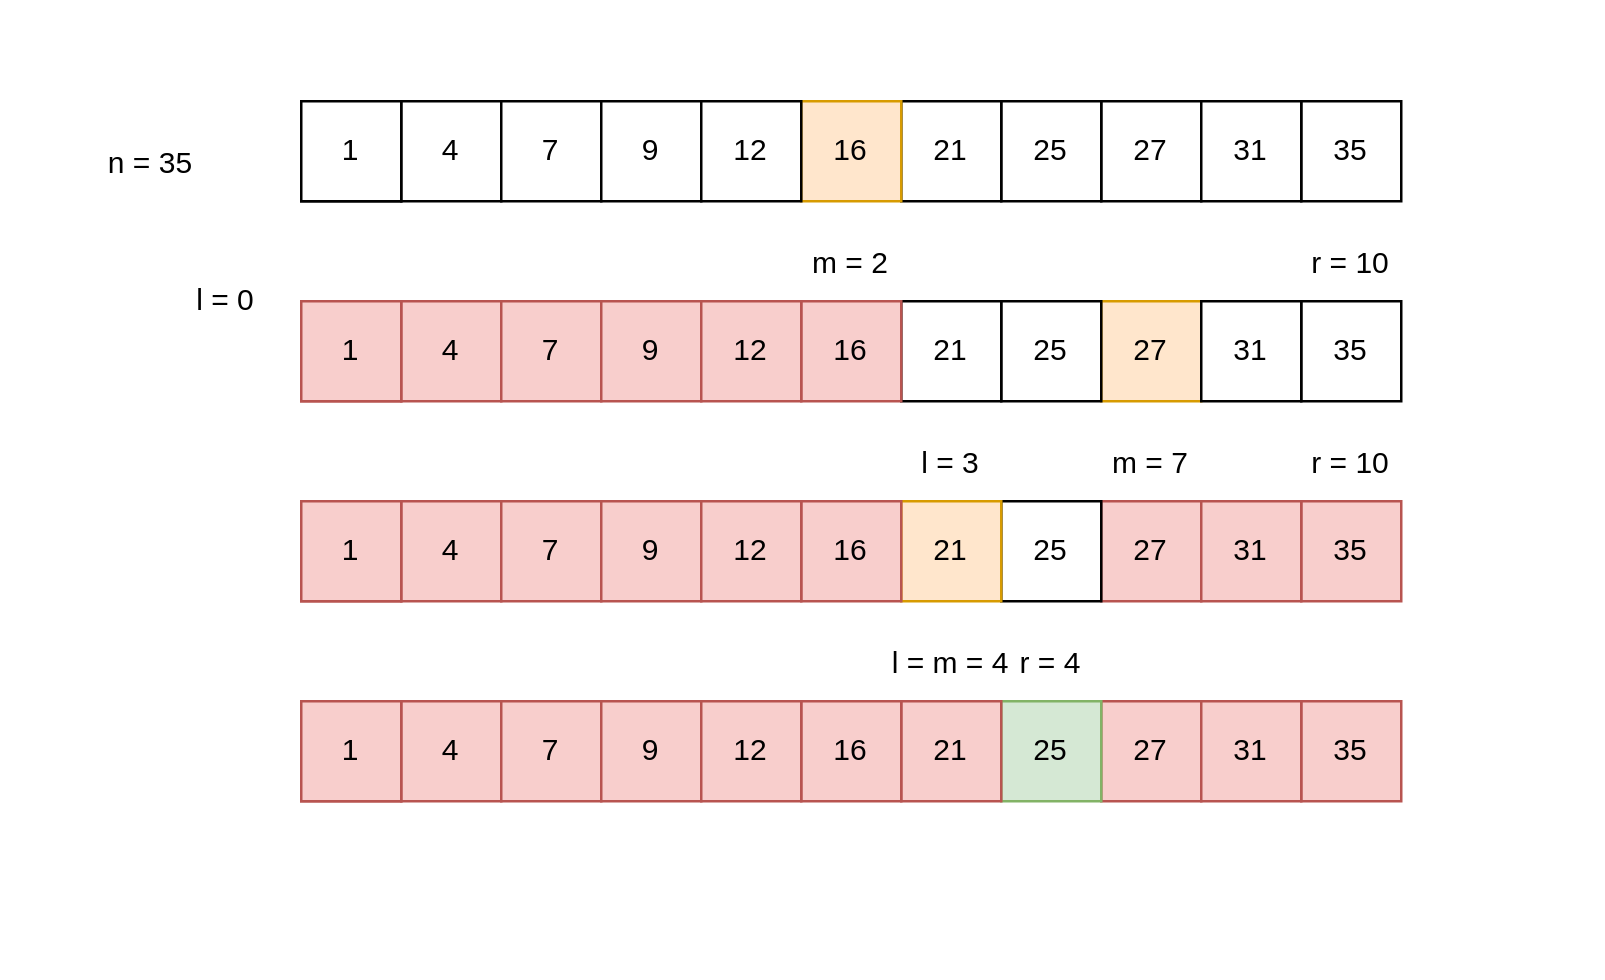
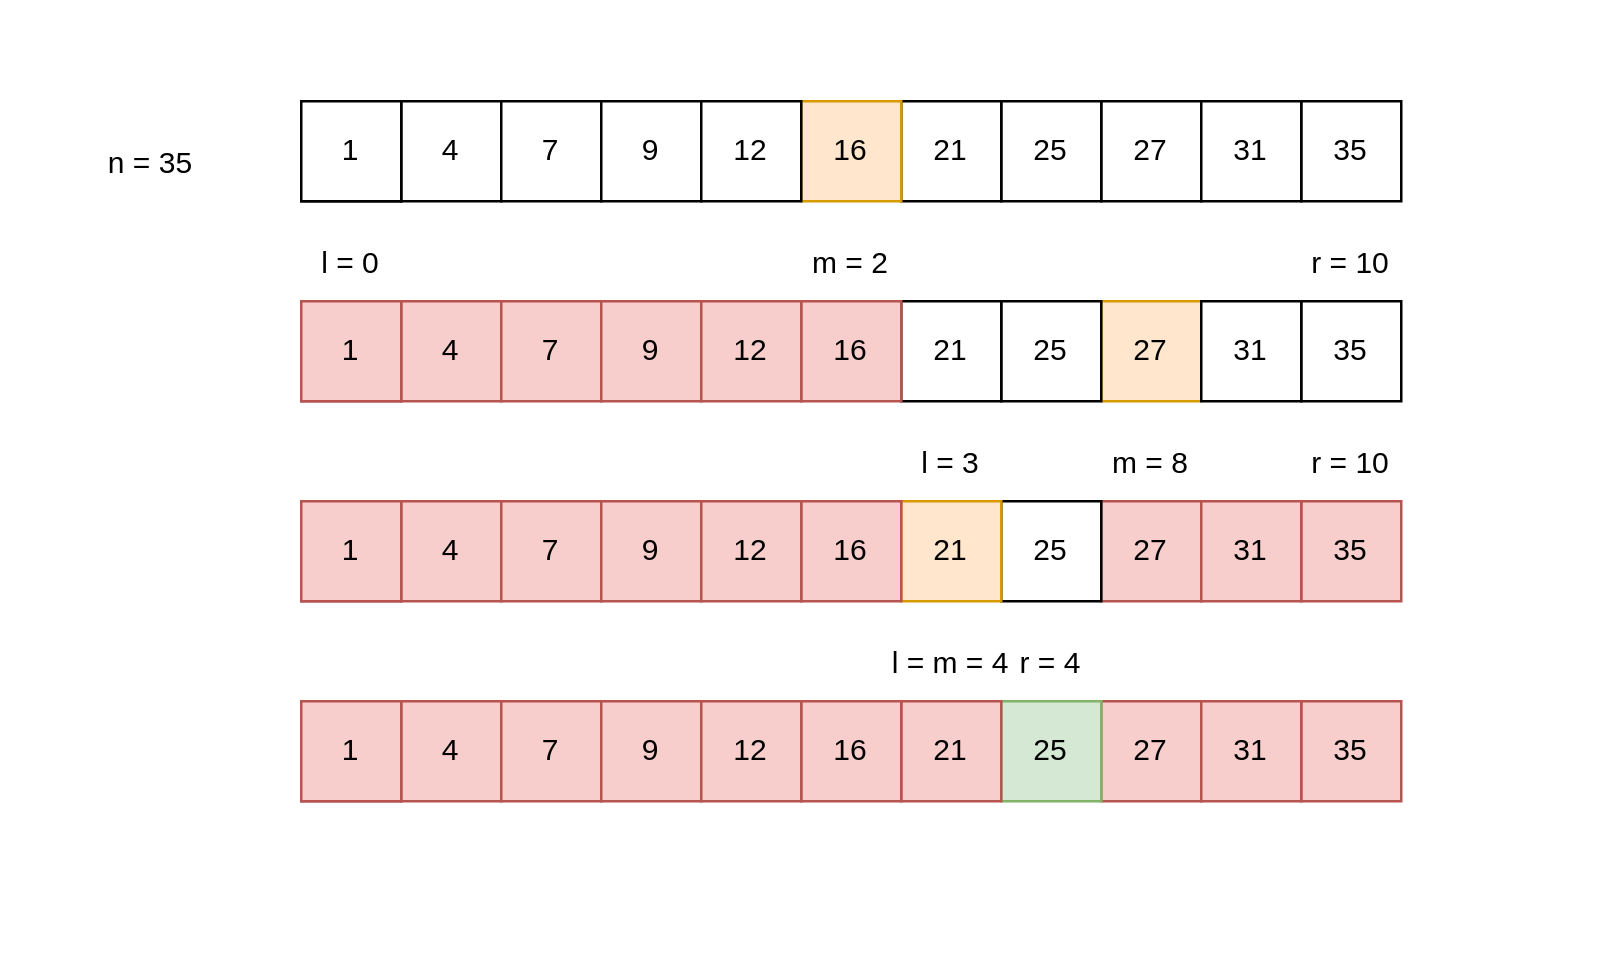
(226, 301) -> (351, 264)
(1151, 464) -> (1151, 464)
